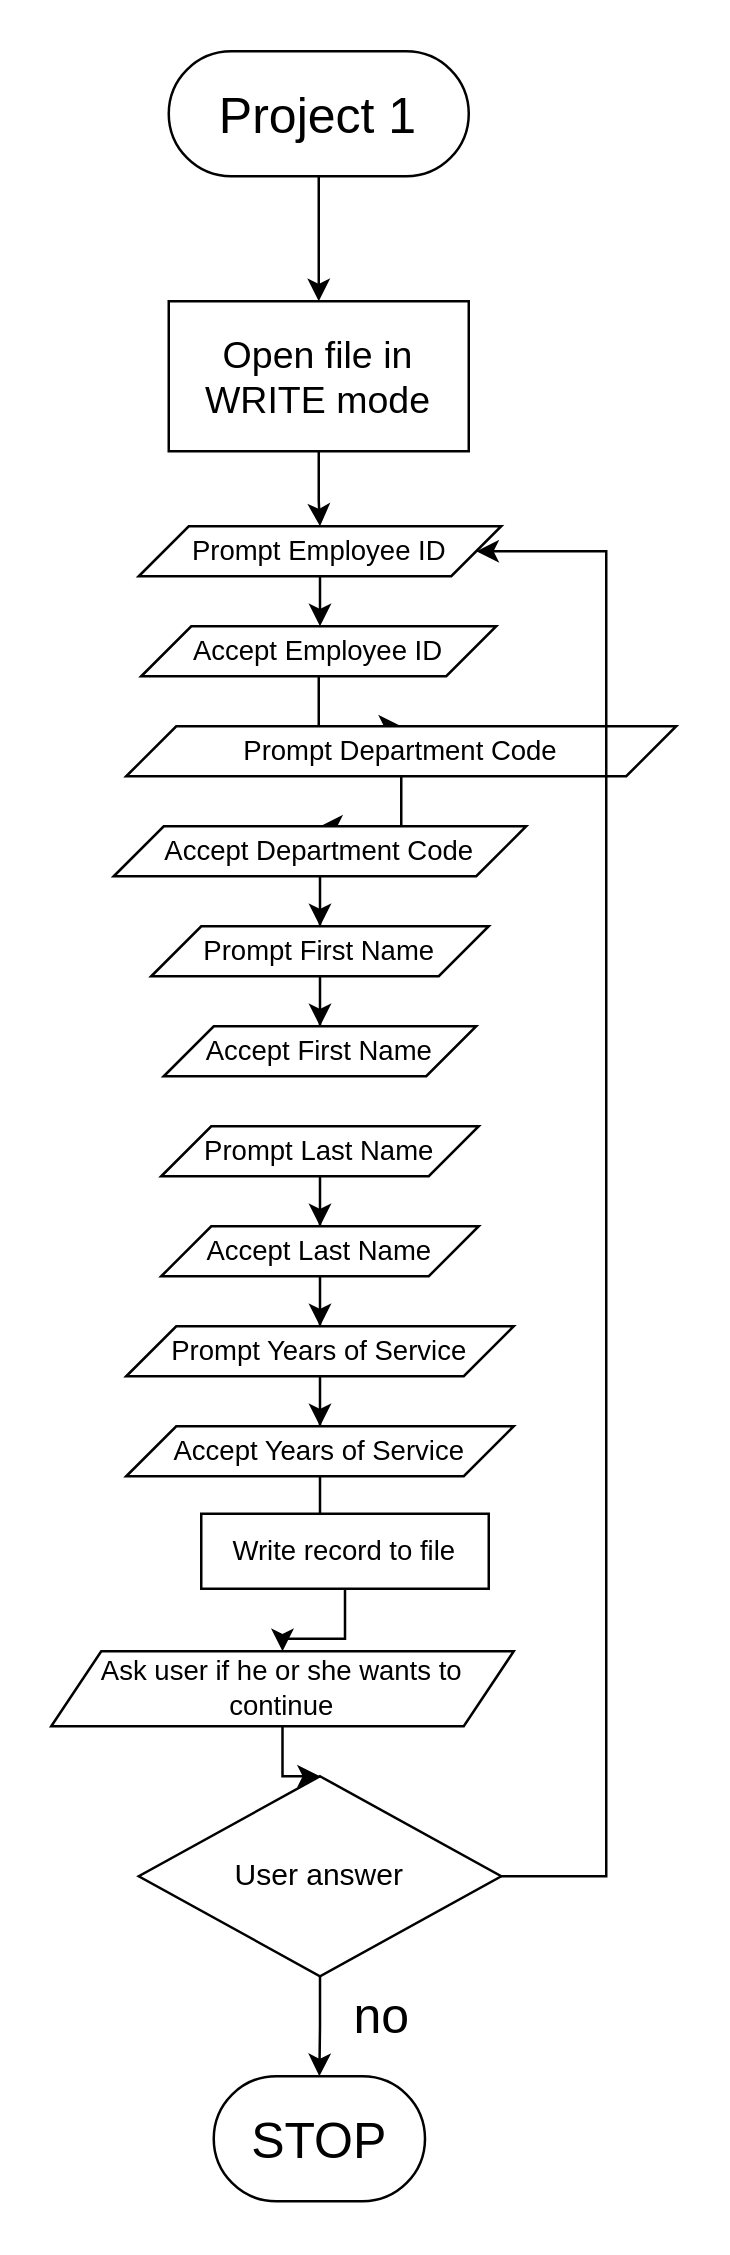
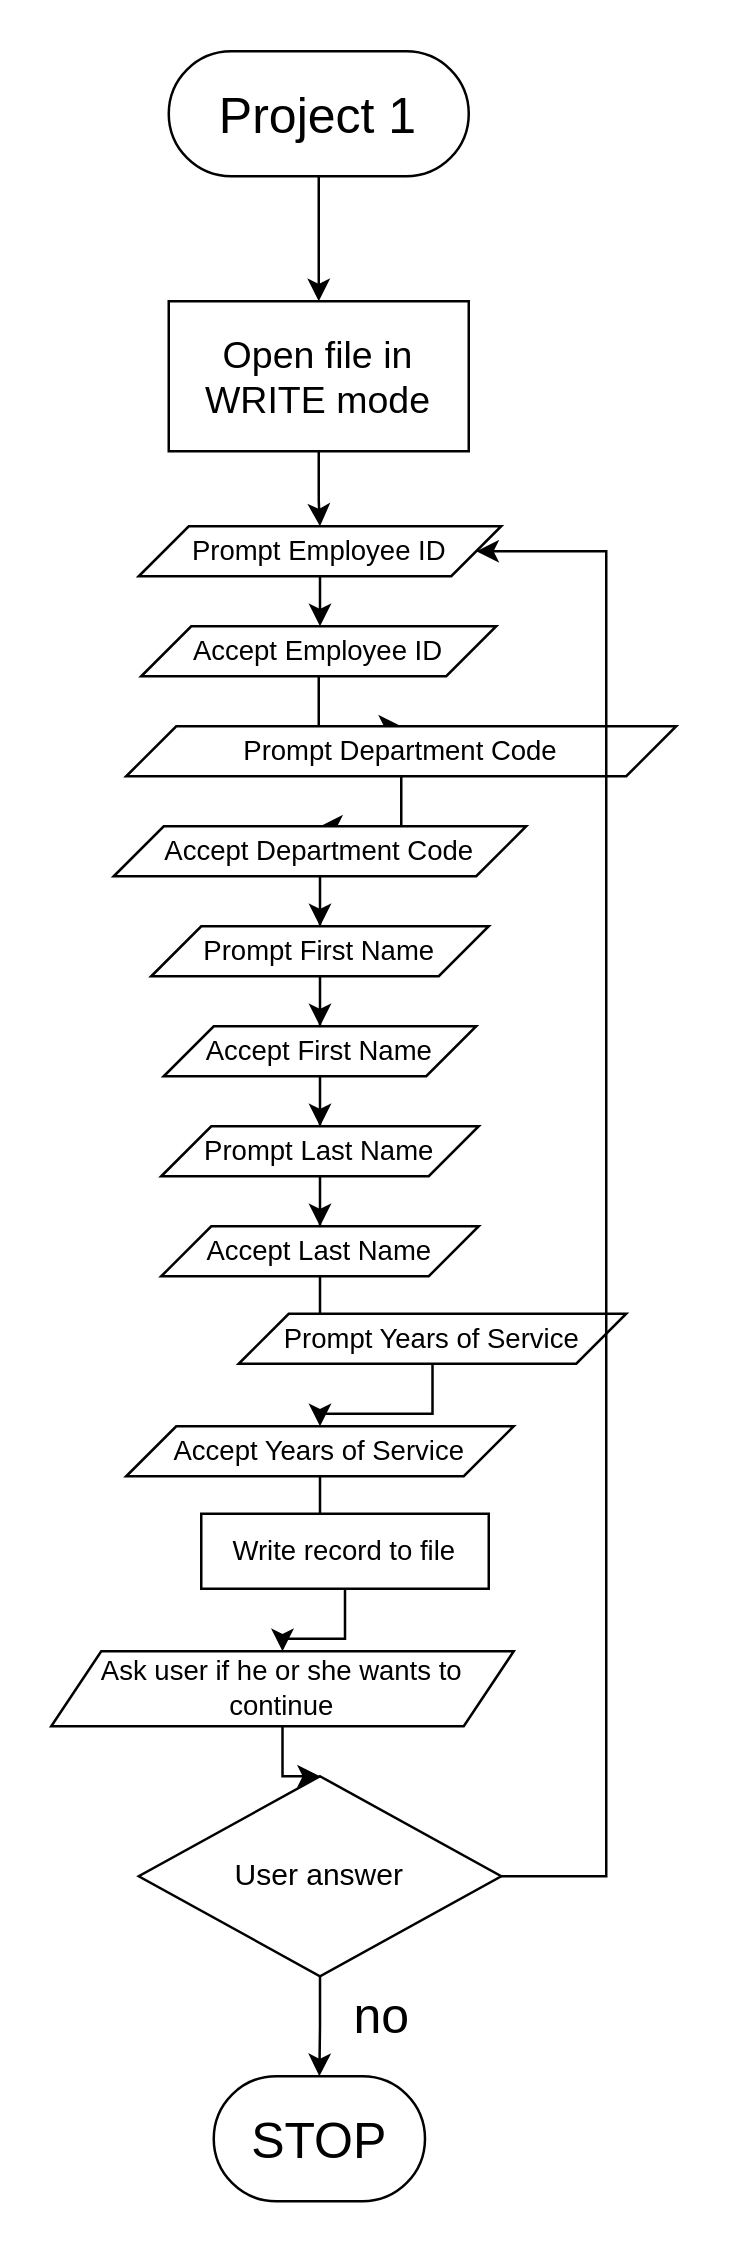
none -> (320, 1109)
(320, 1351) -> (433, 1339)
